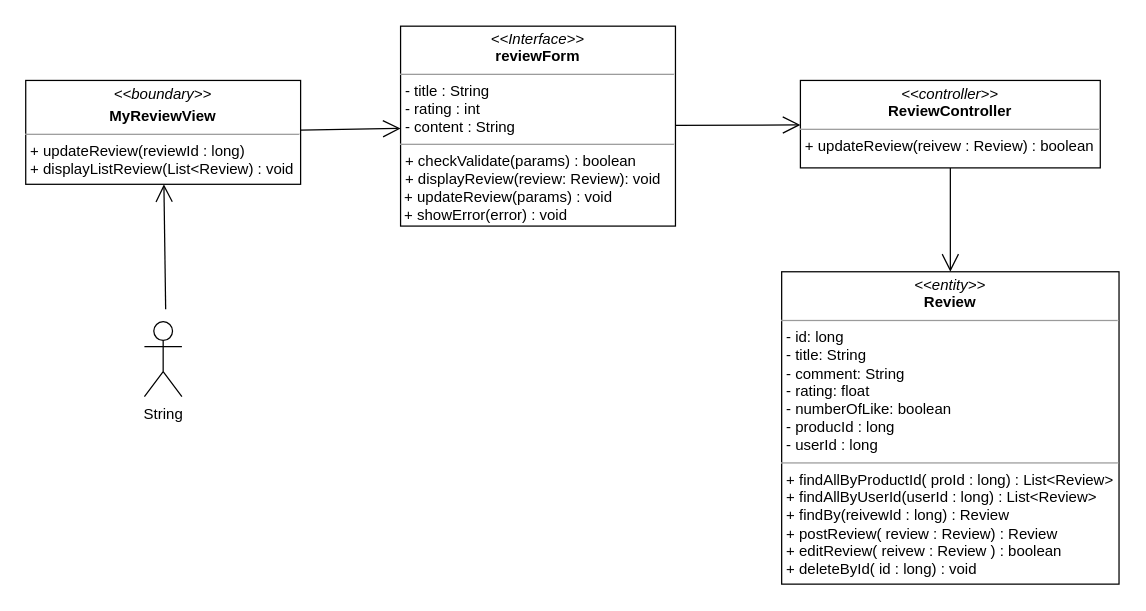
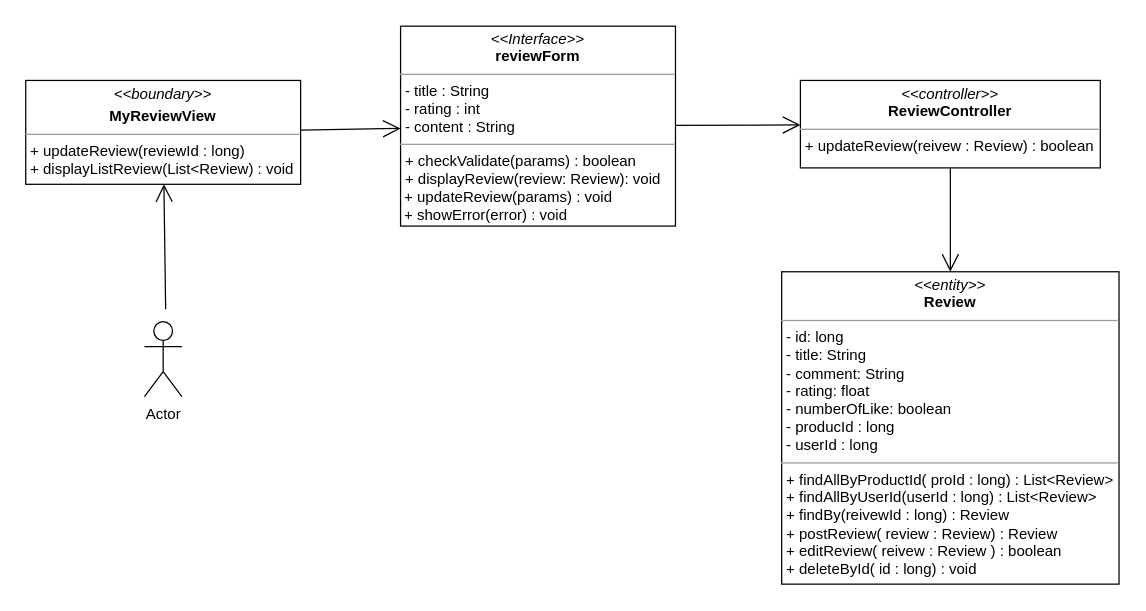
(164, 415) -> (164, 415)
